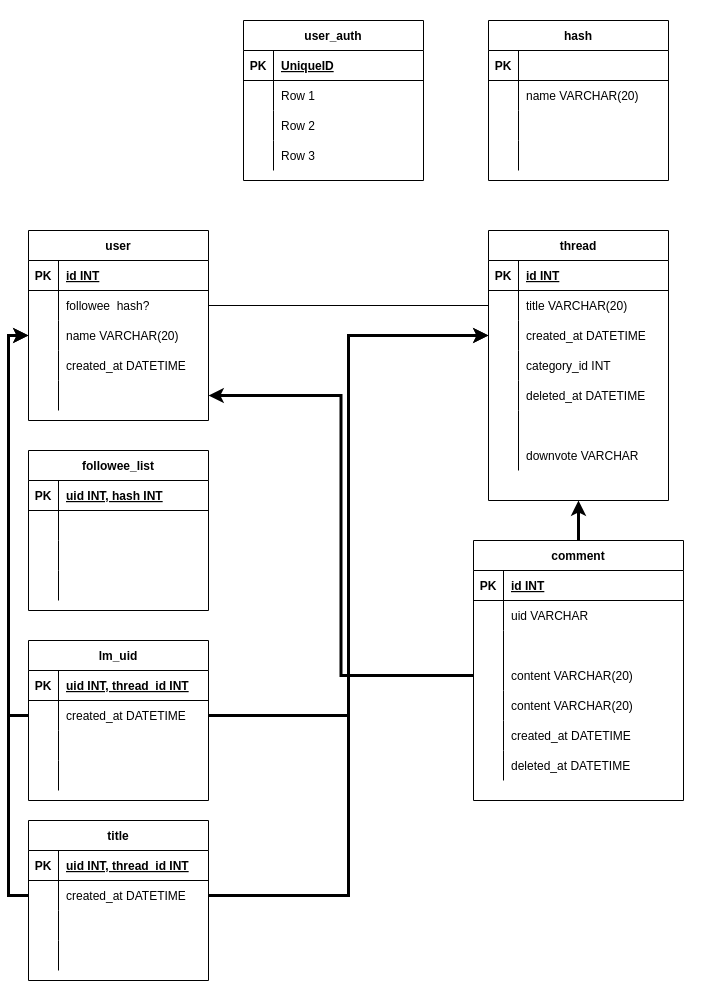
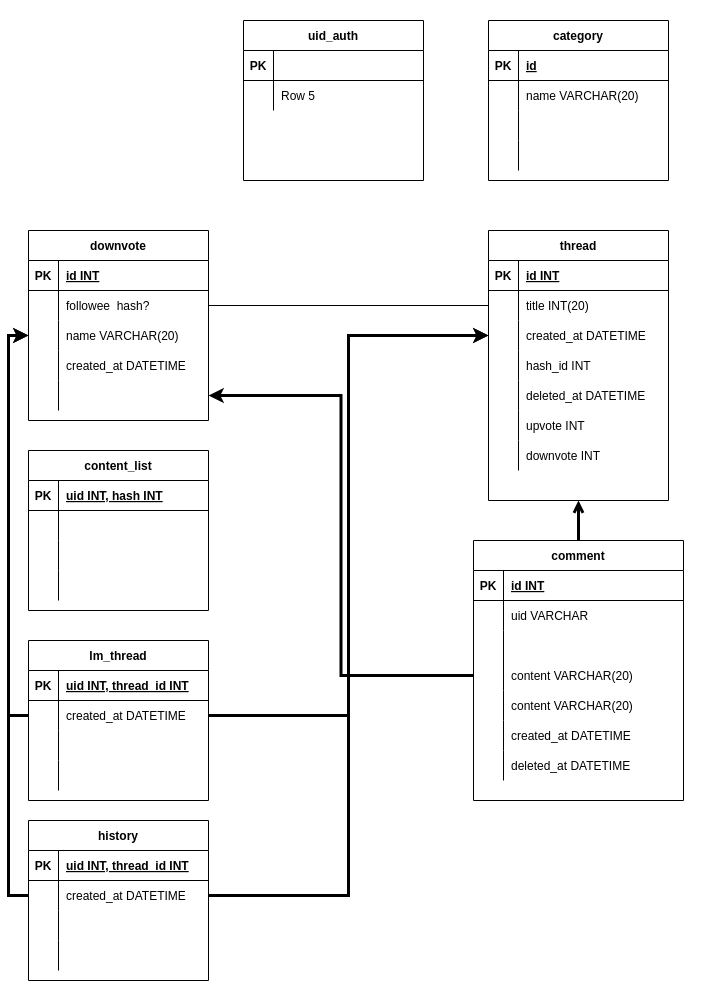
(333, 36) -> (333, 36)
(578, 36) -> (578, 36)
(349, 66) -> none
none -> (594, 66)
(296, 96) -> (296, 96)
(349, 126) -> none
(349, 156) -> none
(118, 246) -> (118, 246)
(578, 306) -> (565, 306)
(573, 366) -> (560, 366)
none -> (594, 426)
(578, 456) -> (565, 456)
(118, 466) -> (118, 466)
(579, 513) -> (579, 512)
(118, 656) -> (118, 656)
(118, 836) -> (118, 836)
